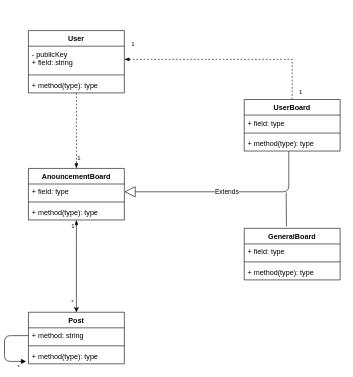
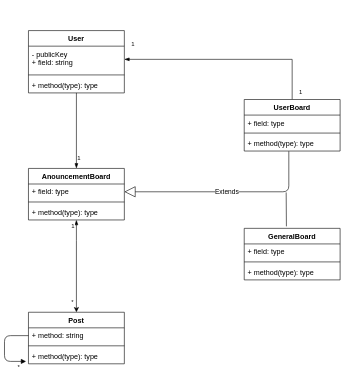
(231, 59) -> (231, 59)
(77, 128) -> (77, 128)
